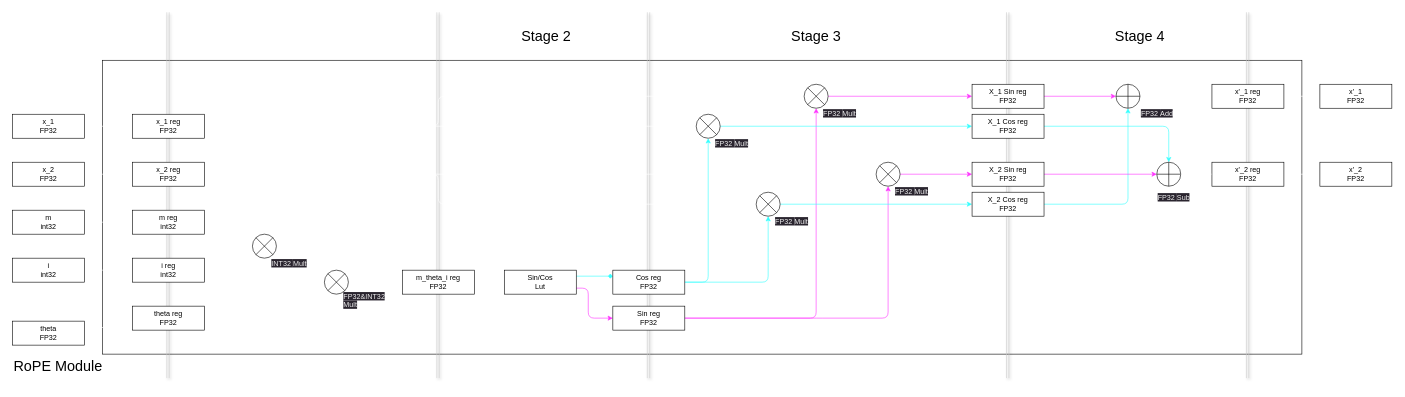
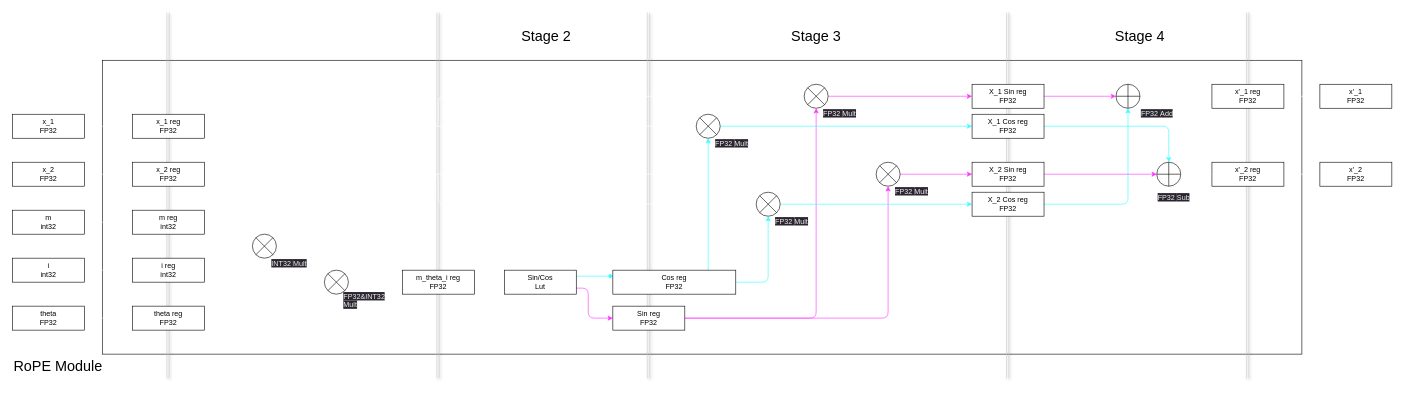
(649, 282) -> (674, 282)
(48, 333) -> (48, 318)
